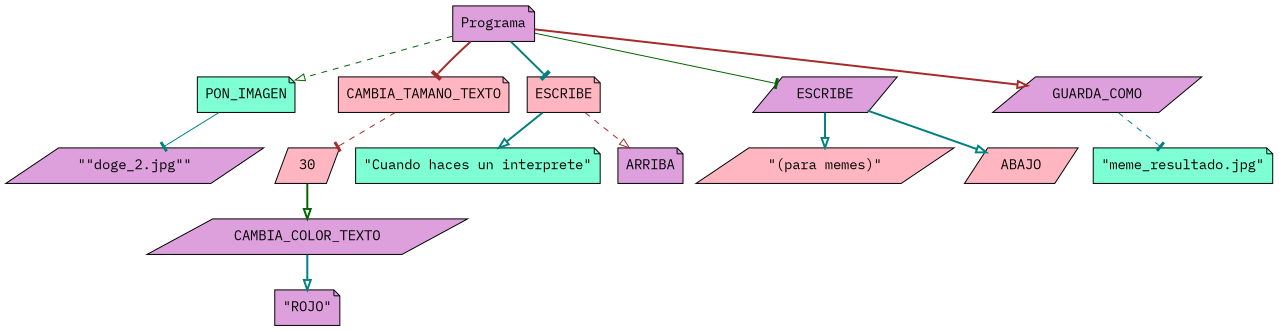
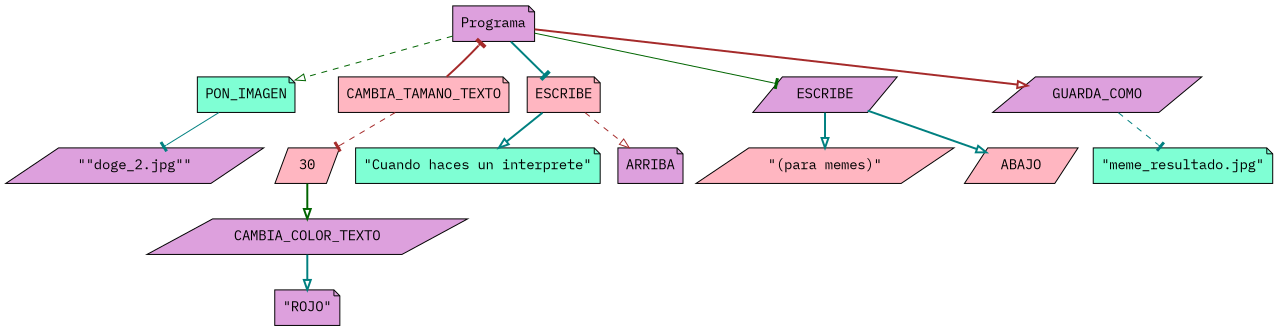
(454, 57) -> (463, 62)
